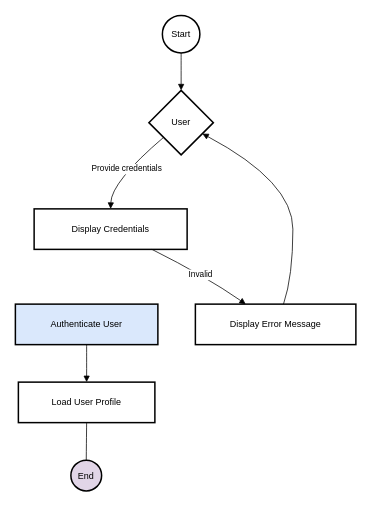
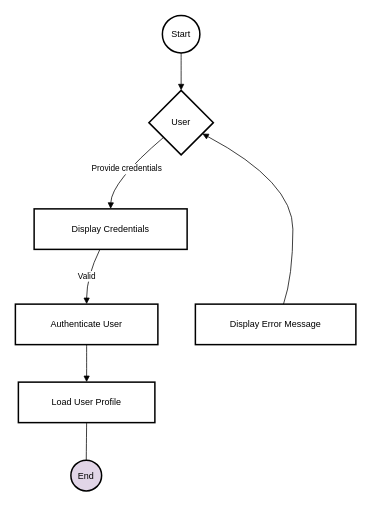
none -> (91, 272)
(197, 274) -> none
(87, 324) -> (87, 324)
